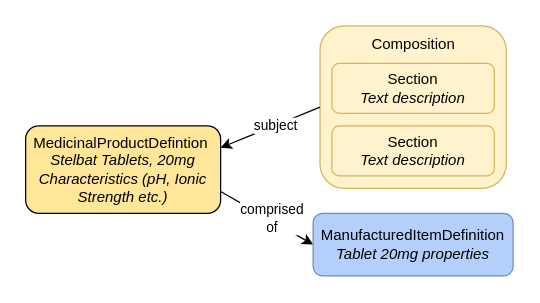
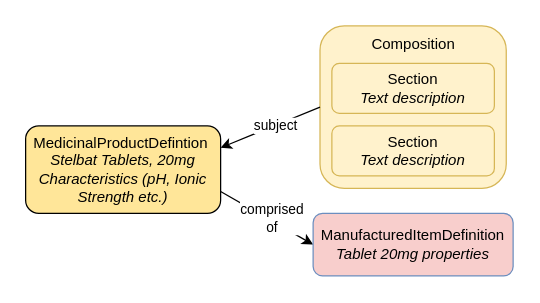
(413, 244) -> (413, 244)
